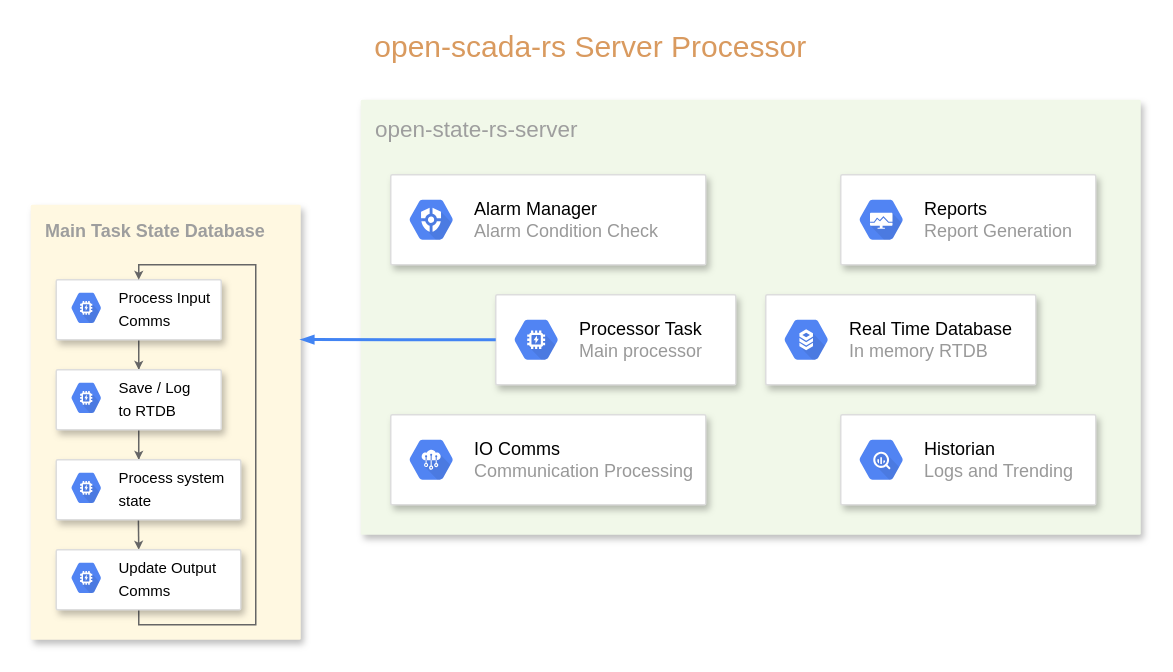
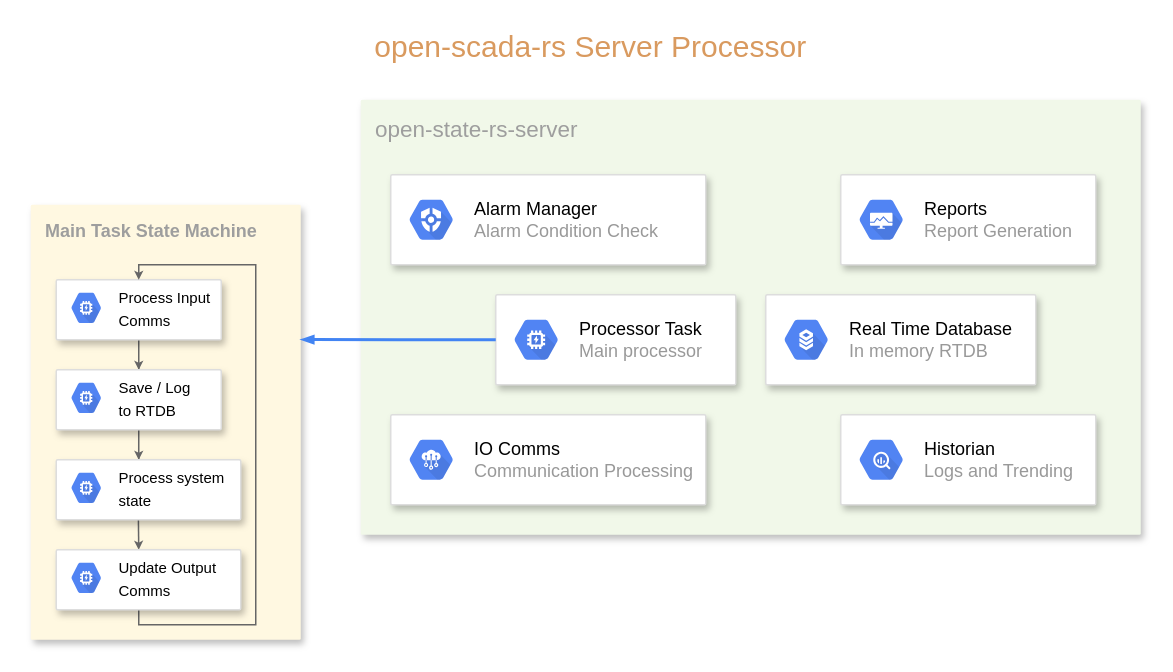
(157, 232) -> (150, 232)
